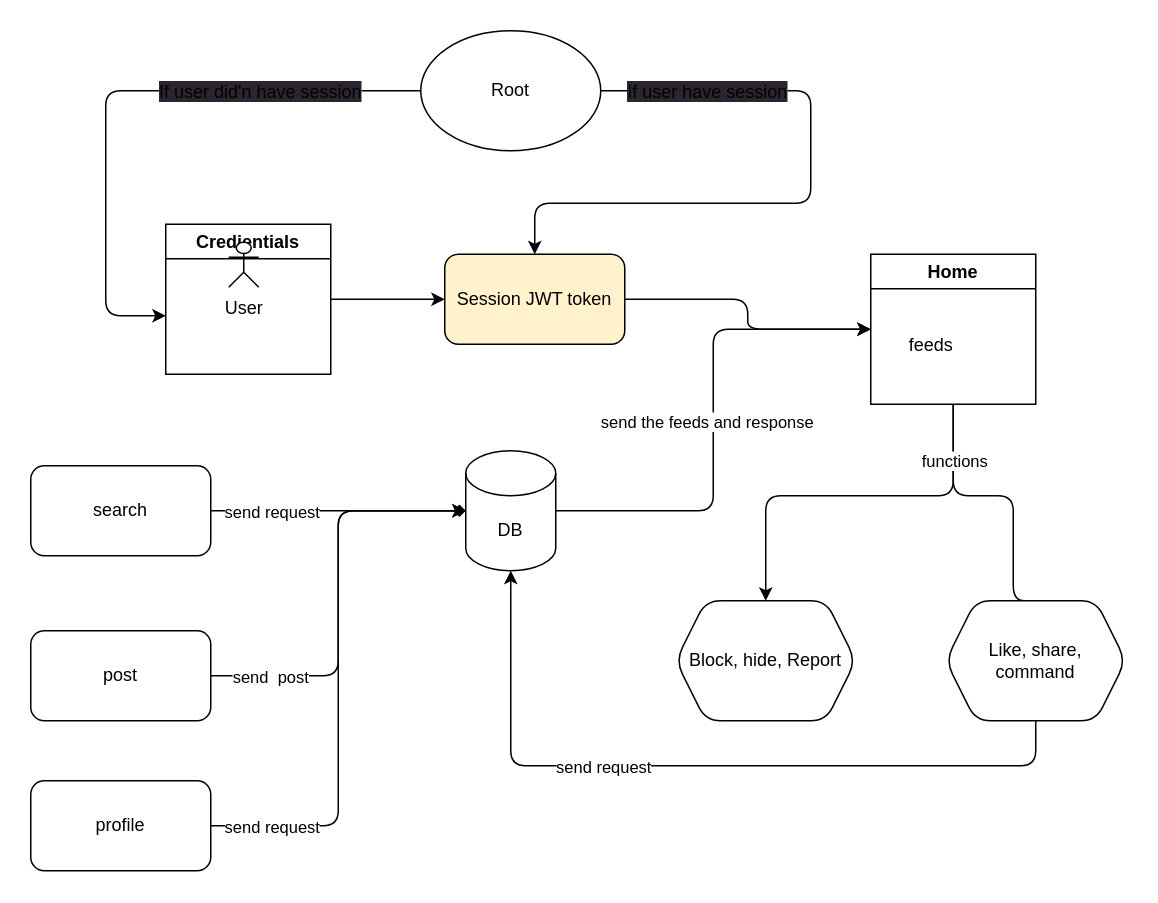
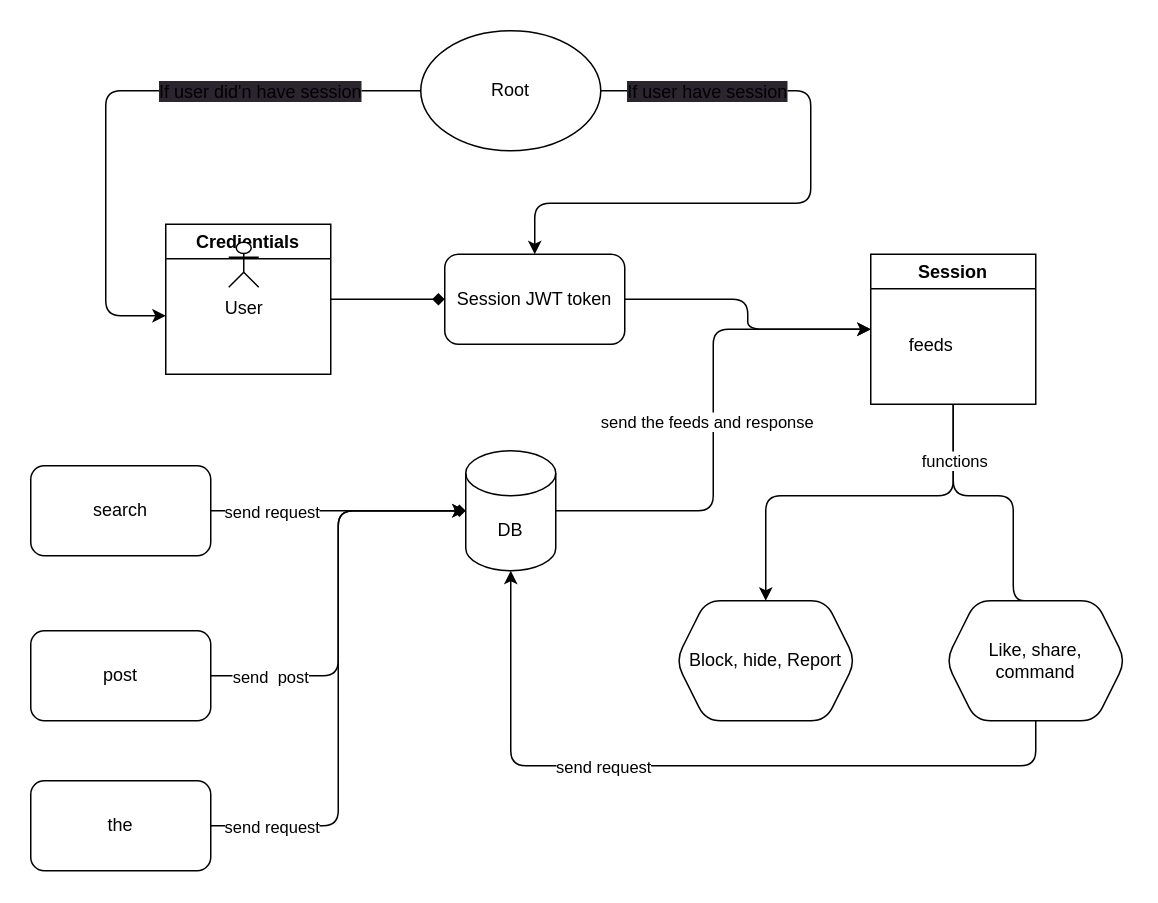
(953, 272) -> (953, 272)
(433, 299) -> (432, 299)
(535, 299) -> (535, 299)
(121, 826) -> (121, 826)
